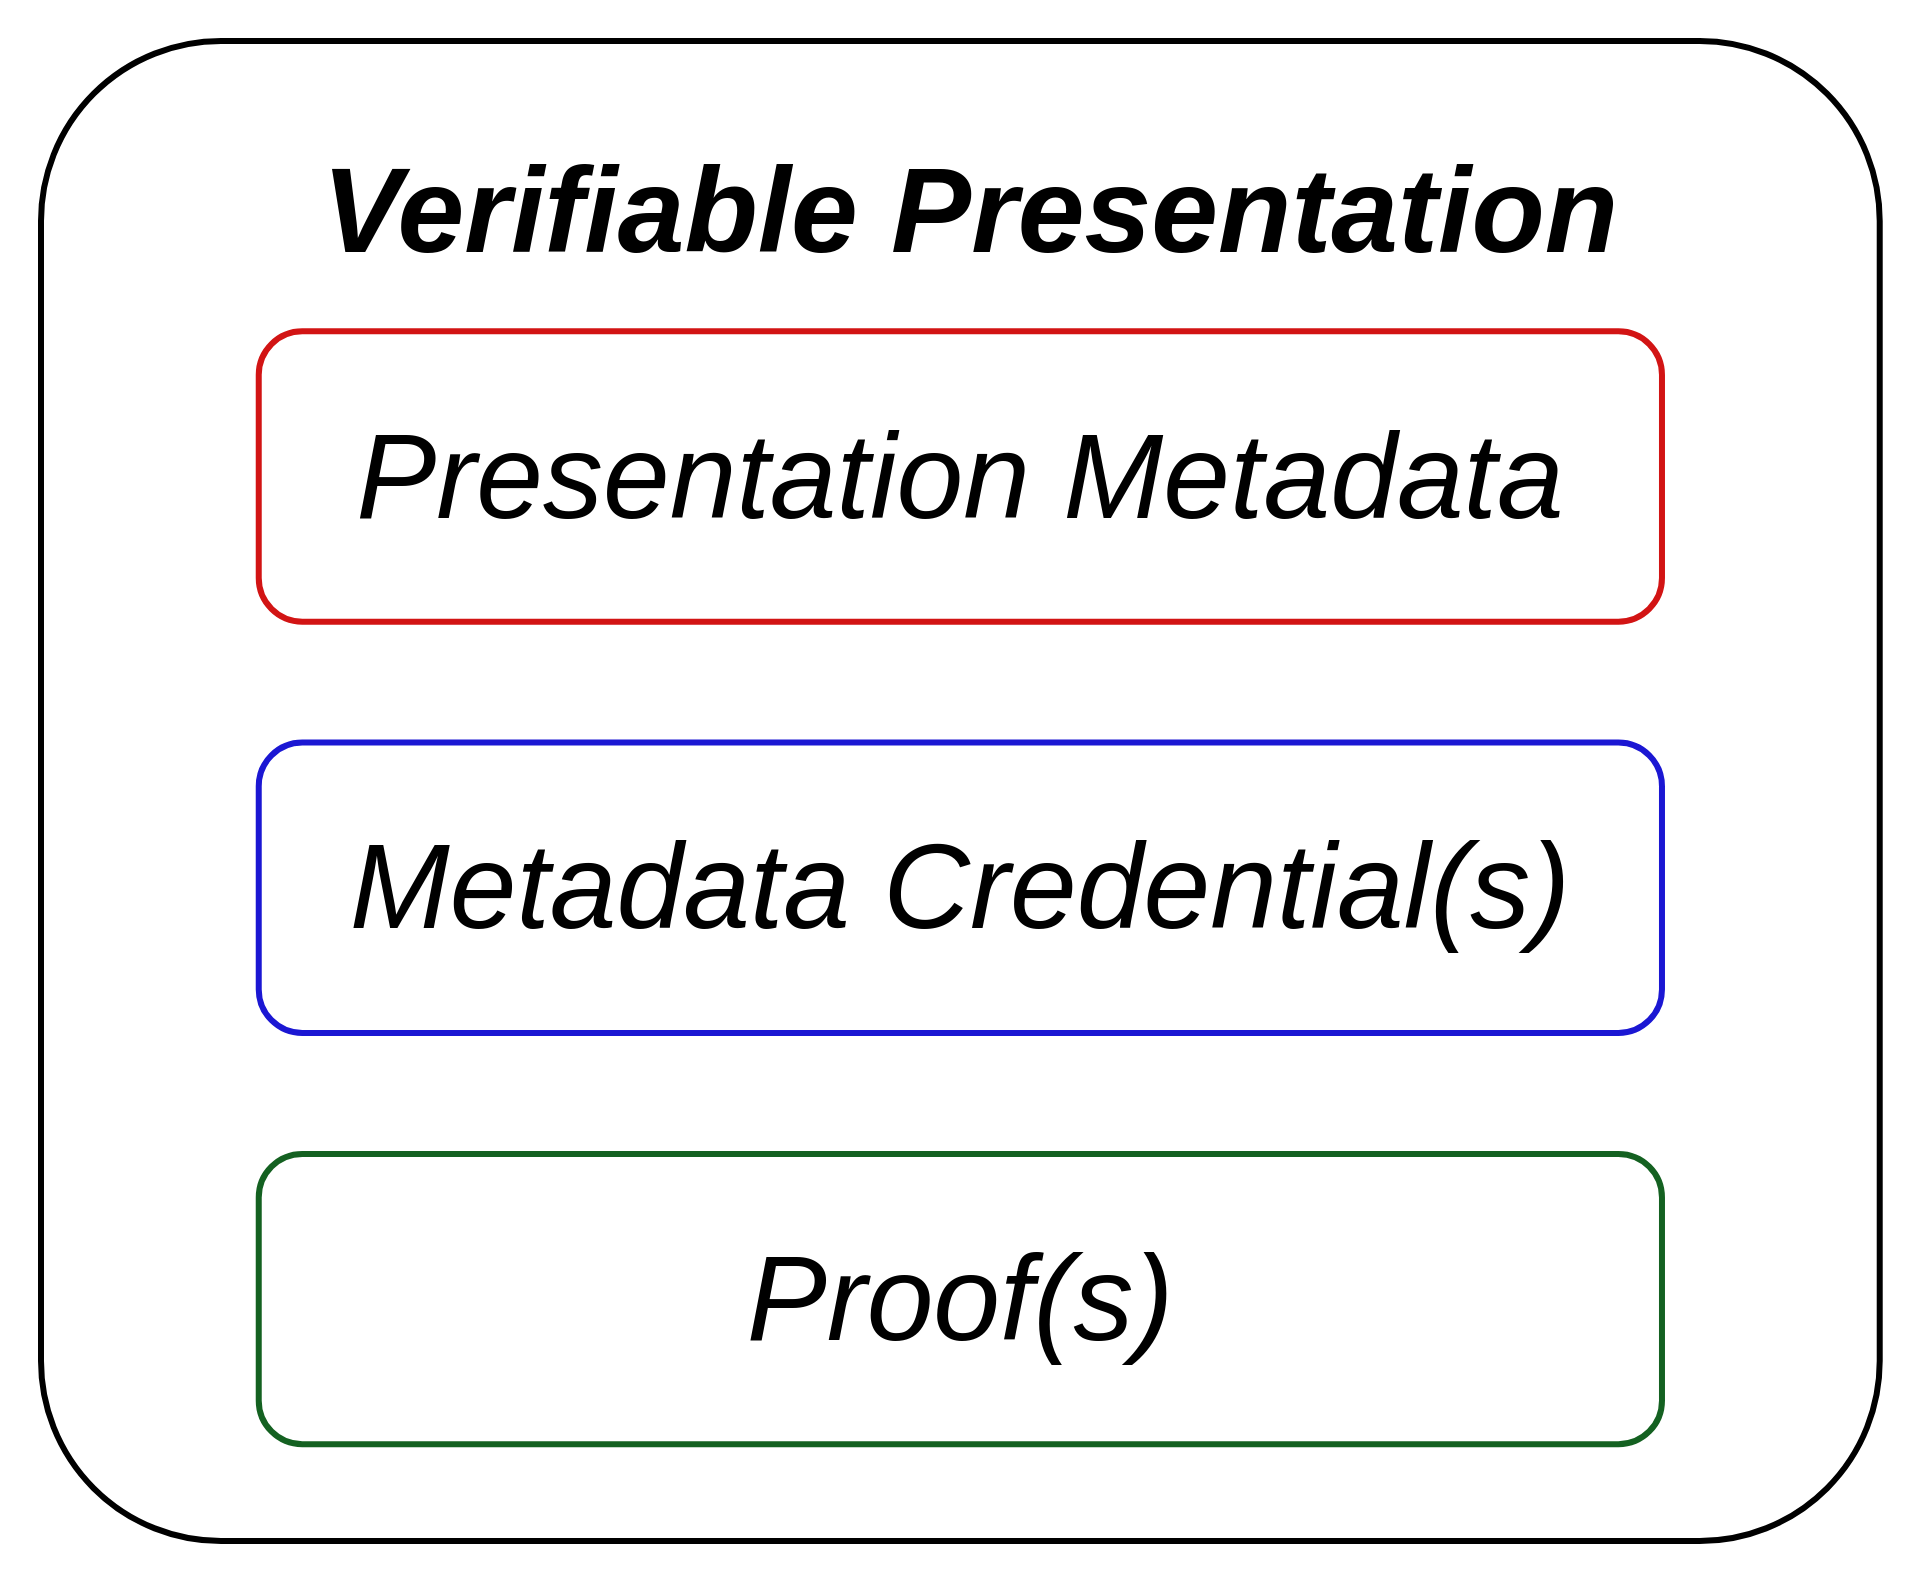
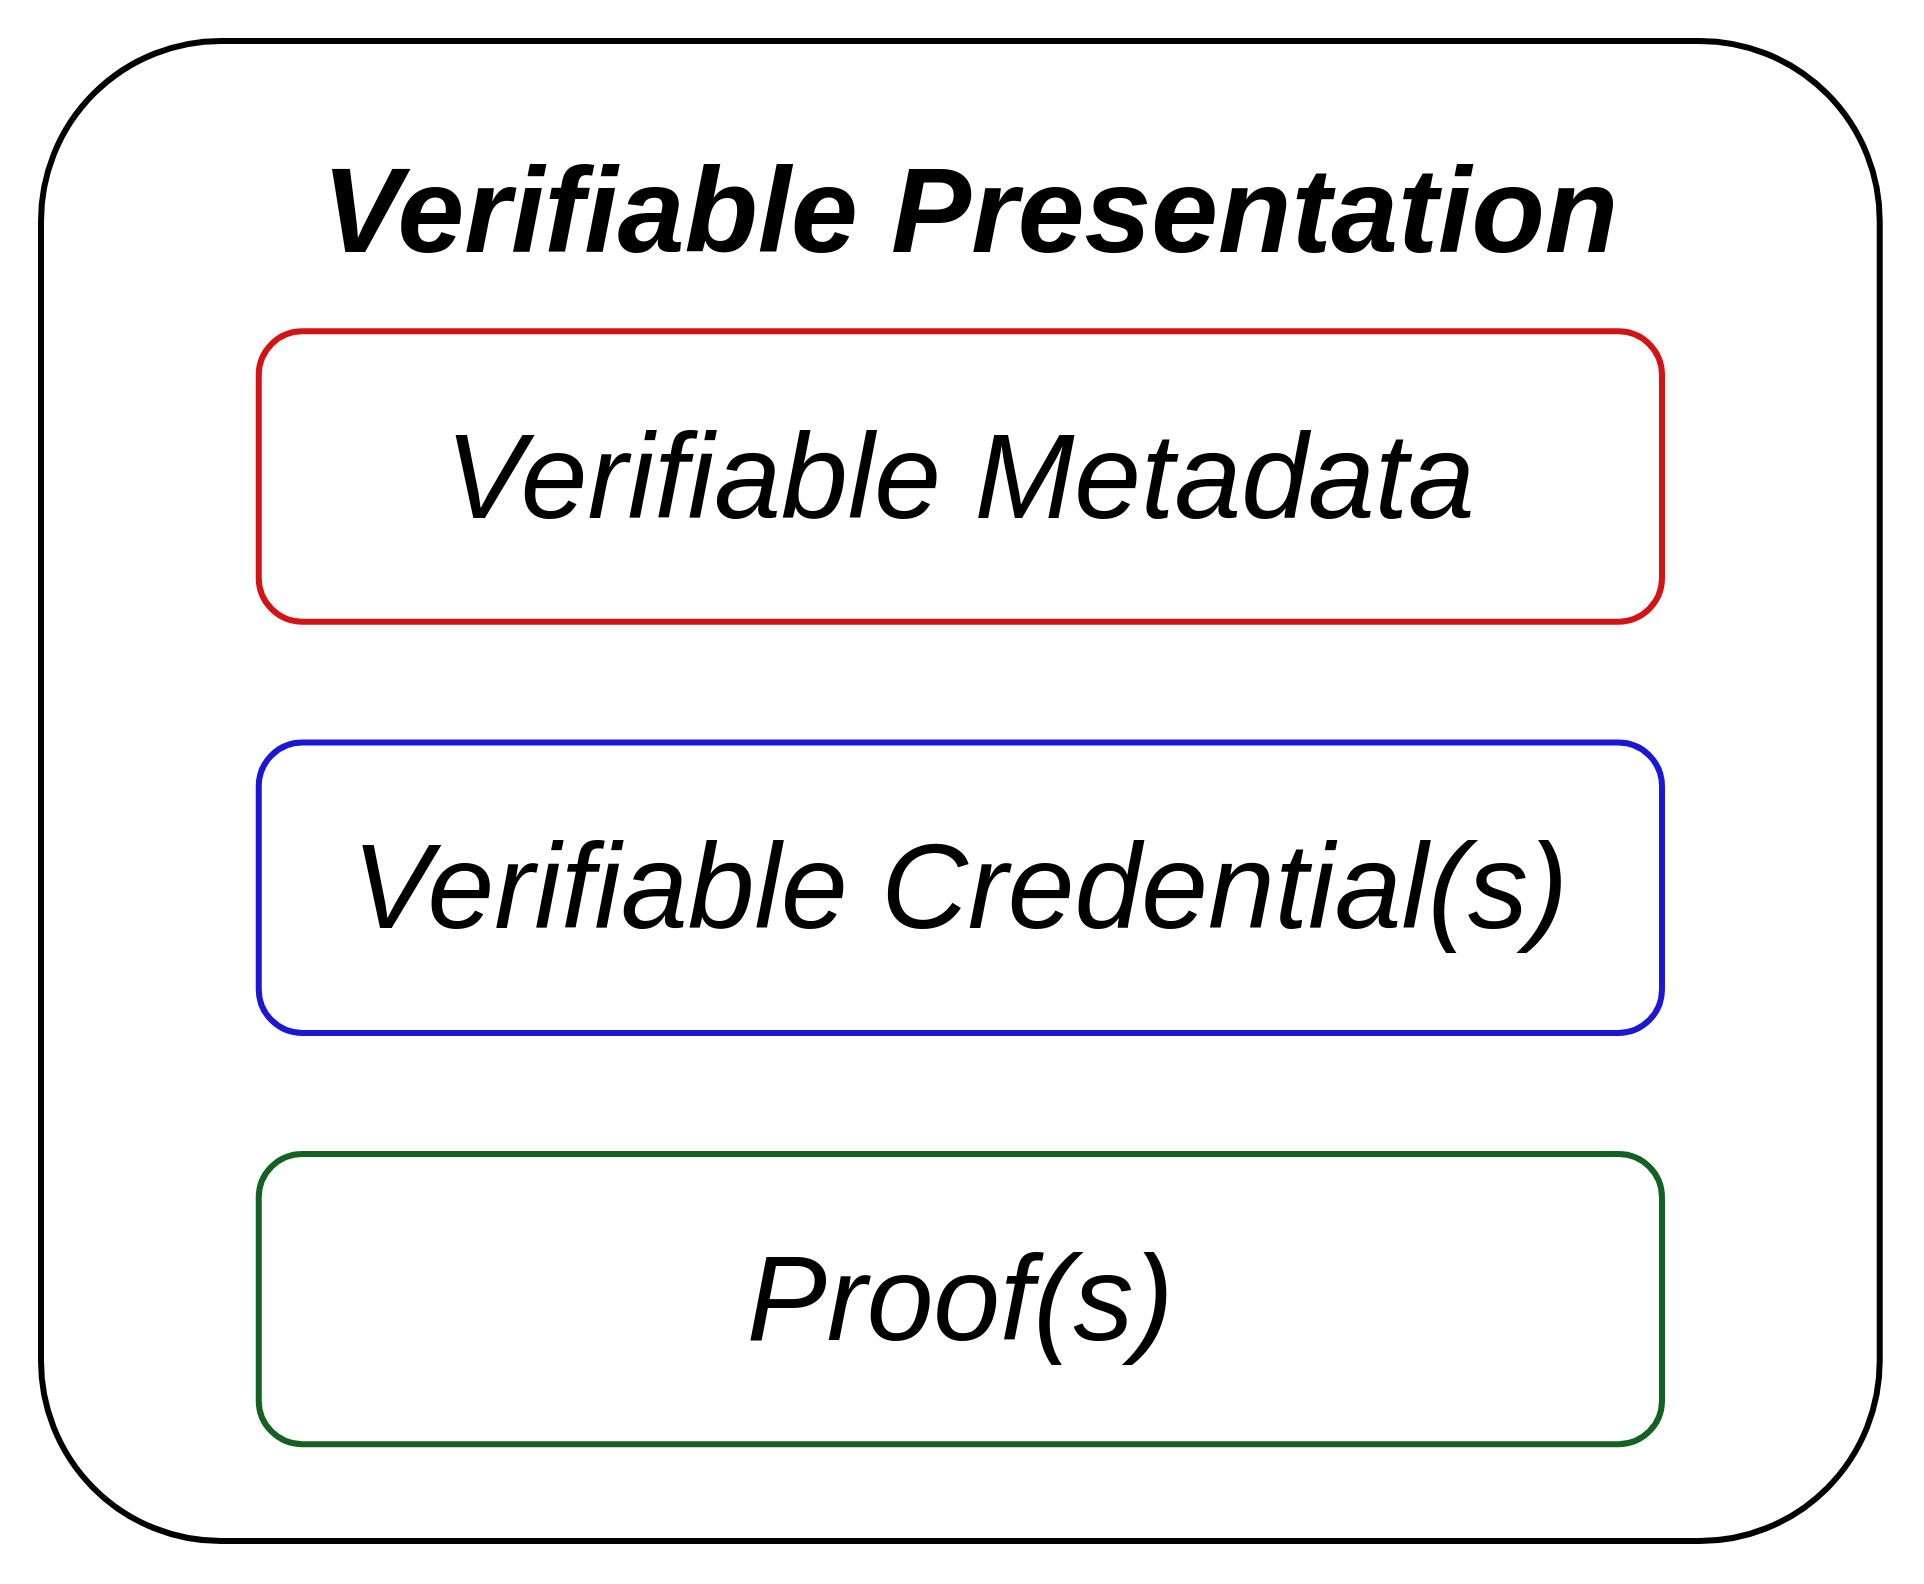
(961, 477) -> (961, 477)
(961, 887) -> (961, 887)
